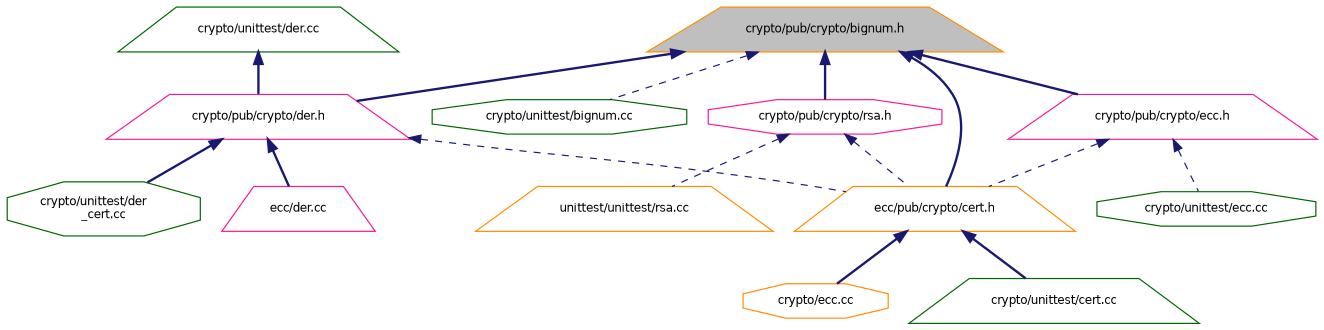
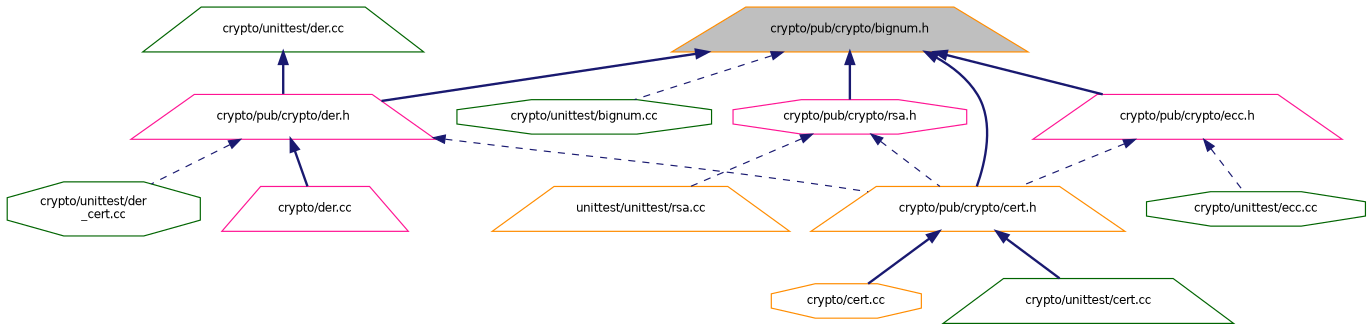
(179, 164) -> (191, 164)
(299, 209) -> (315, 209)
(935, 209) -> (968, 209)
(816, 301) -> (846, 301)
